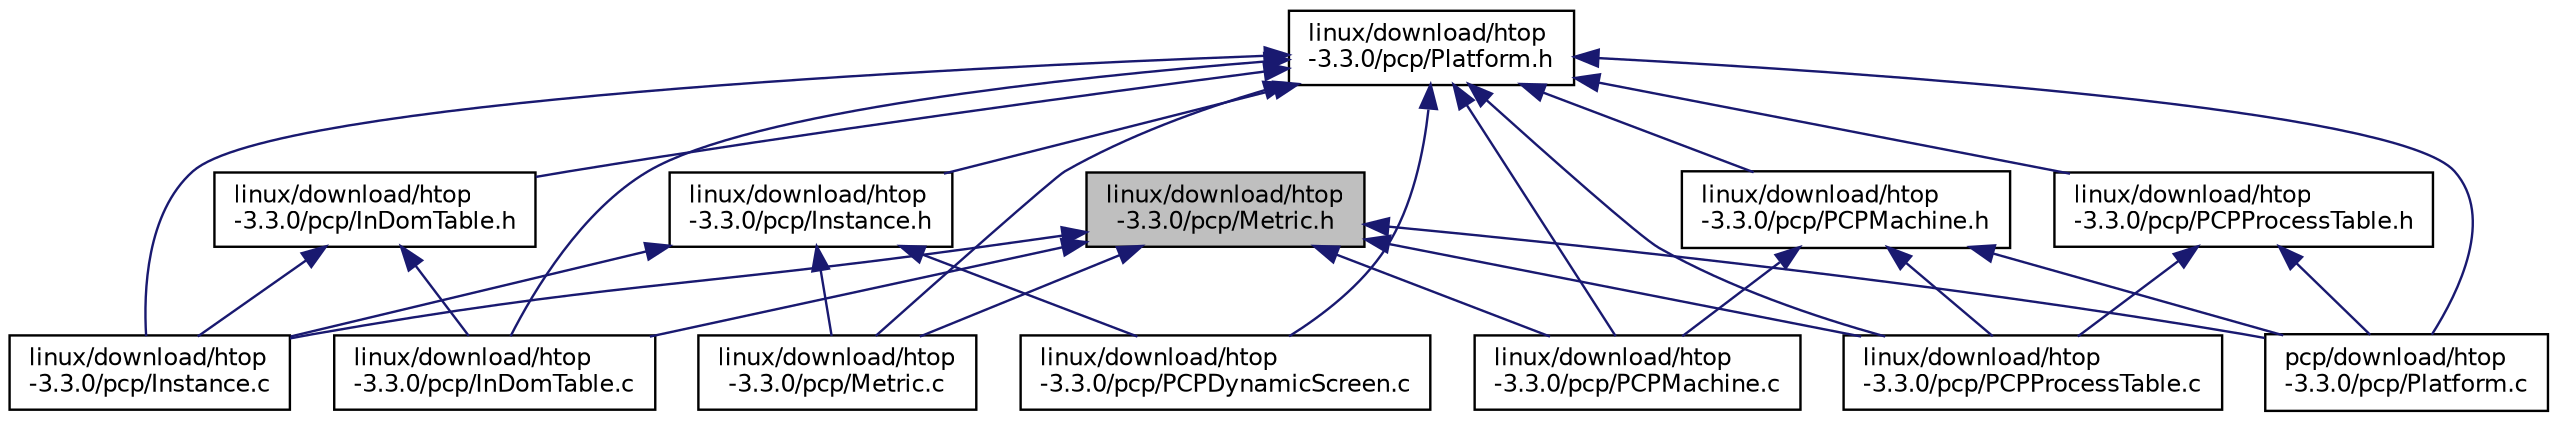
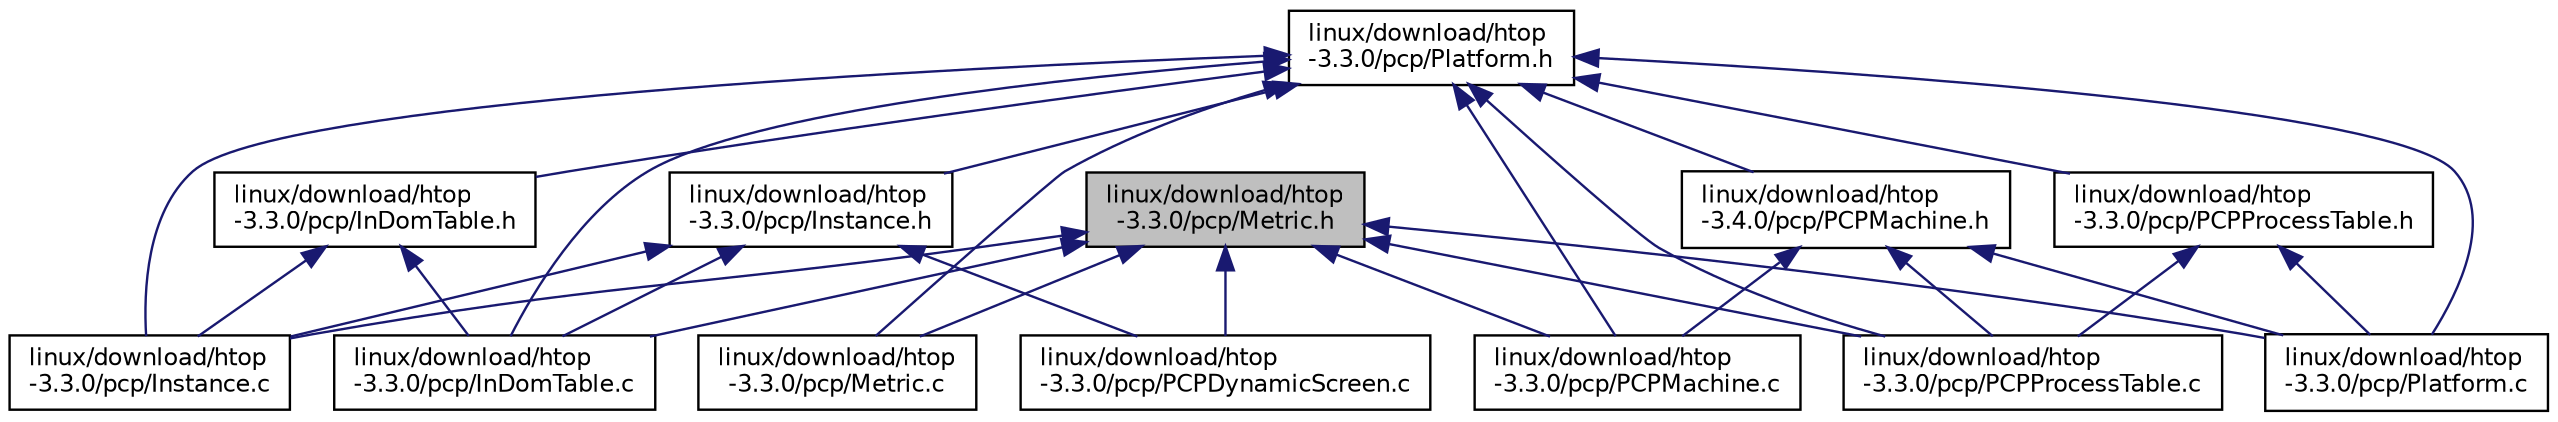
(1846, 210) -> (1846, 210)
(1405, 211) -> (1225, 303)
(828, 313) -> (626, 304)
(2407, 373) -> (2407, 373)
